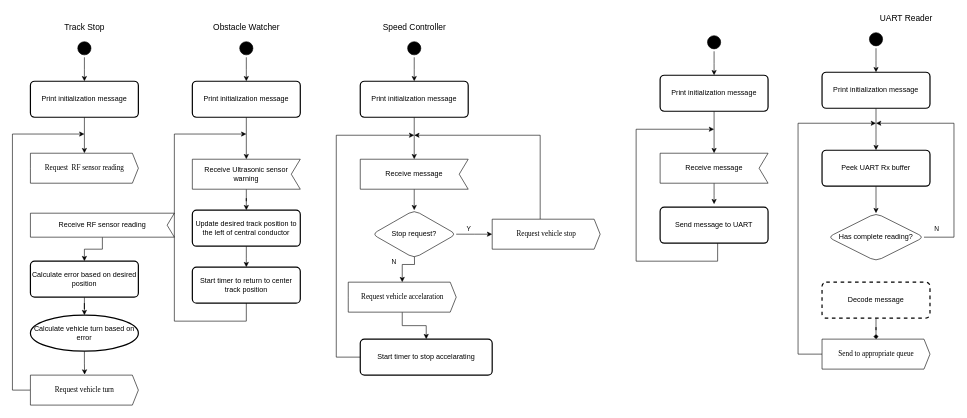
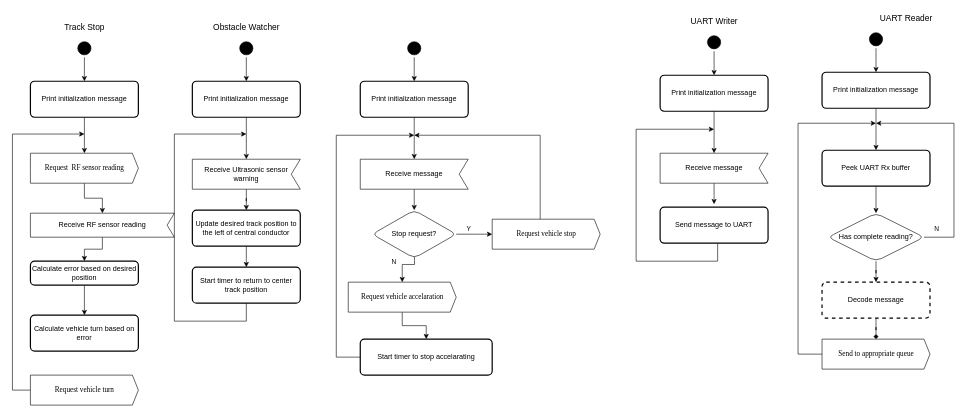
none -> (714, 21)
(414, 27) -> none
none -> (84, 191)
none -> (876, 270)
(84, 279) -> (84, 273)
(84, 333) -> (84, 333)
(84, 360) -> none
